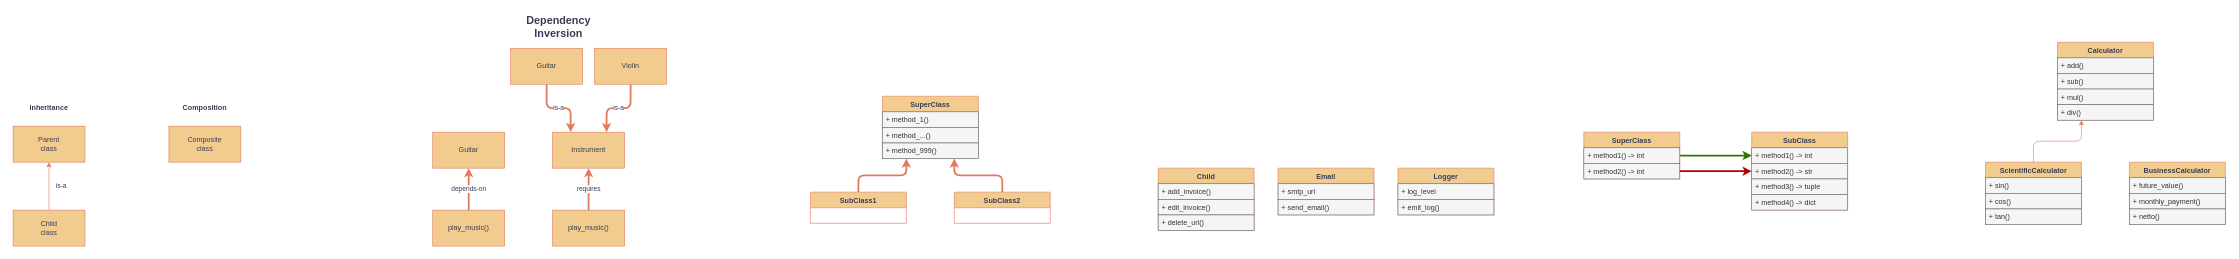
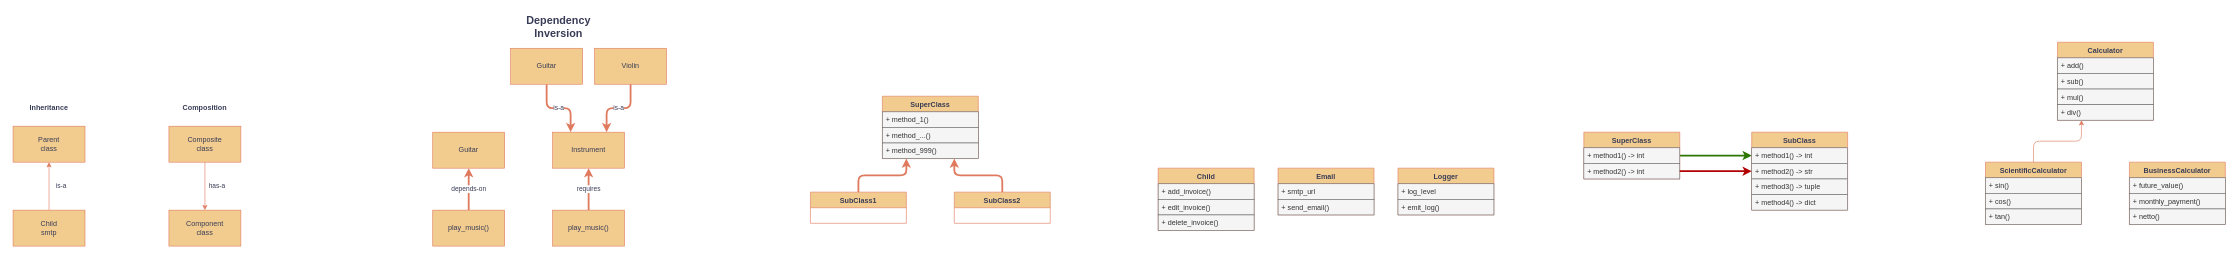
none -> (204, 204)
(1187, 223) -> (1194, 223)
(48, 228) -> (48, 228)
none -> (204, 228)
